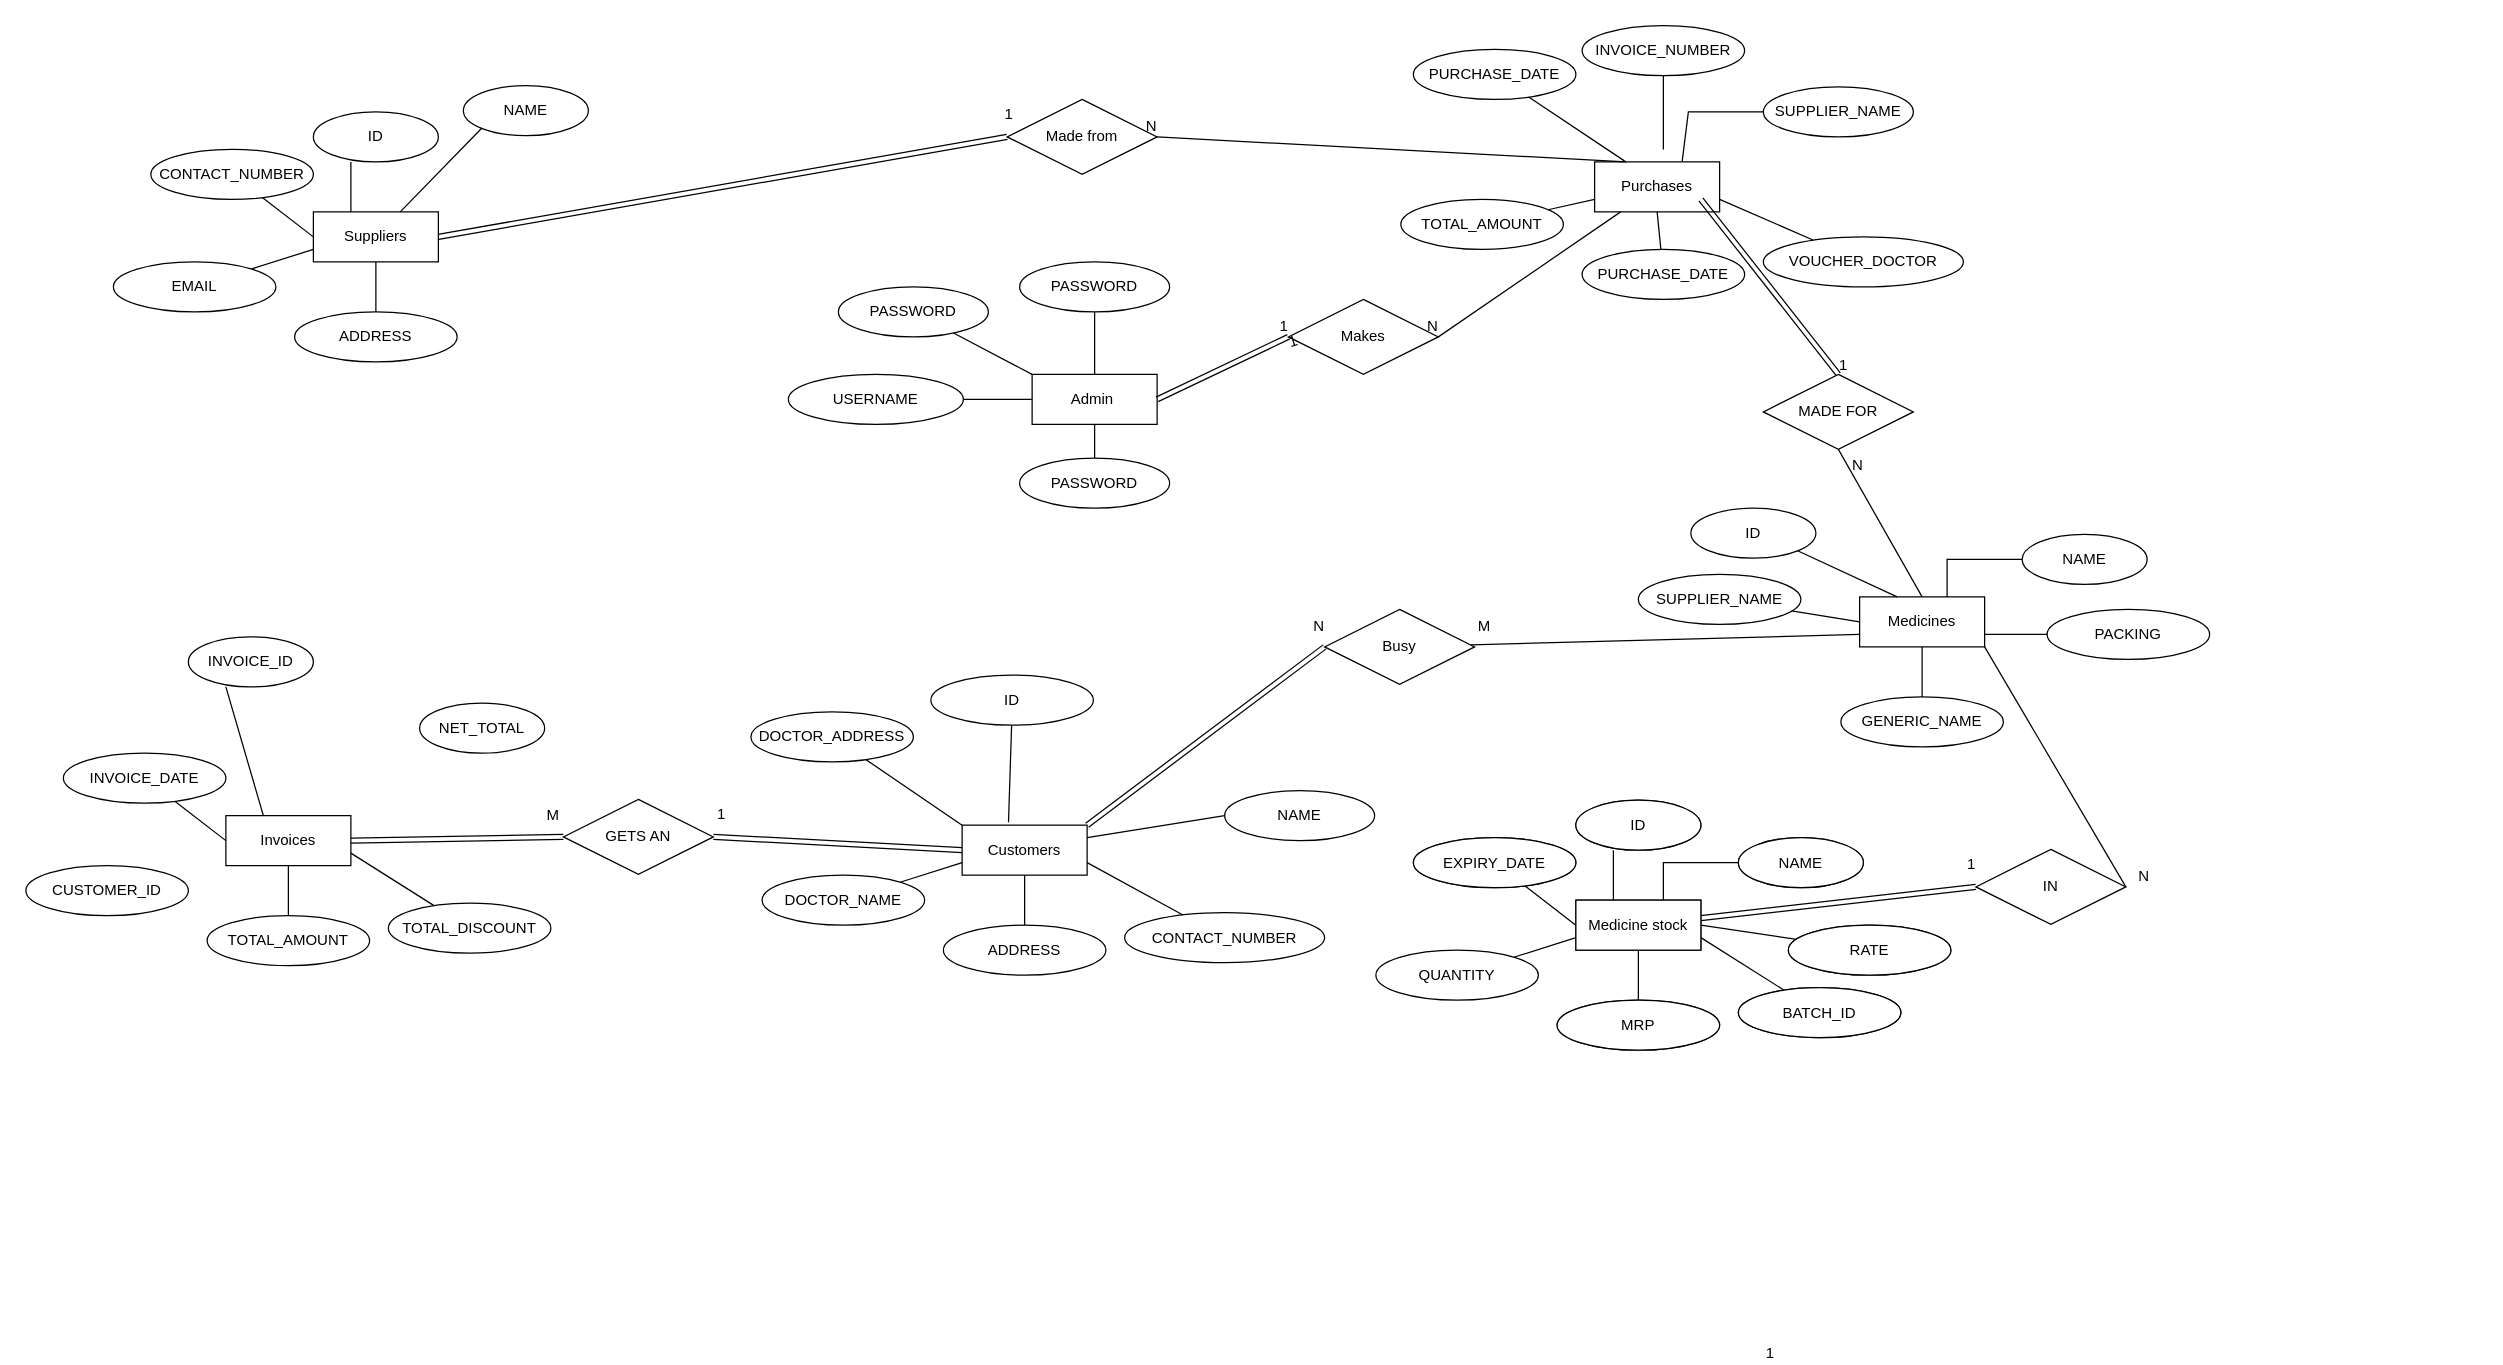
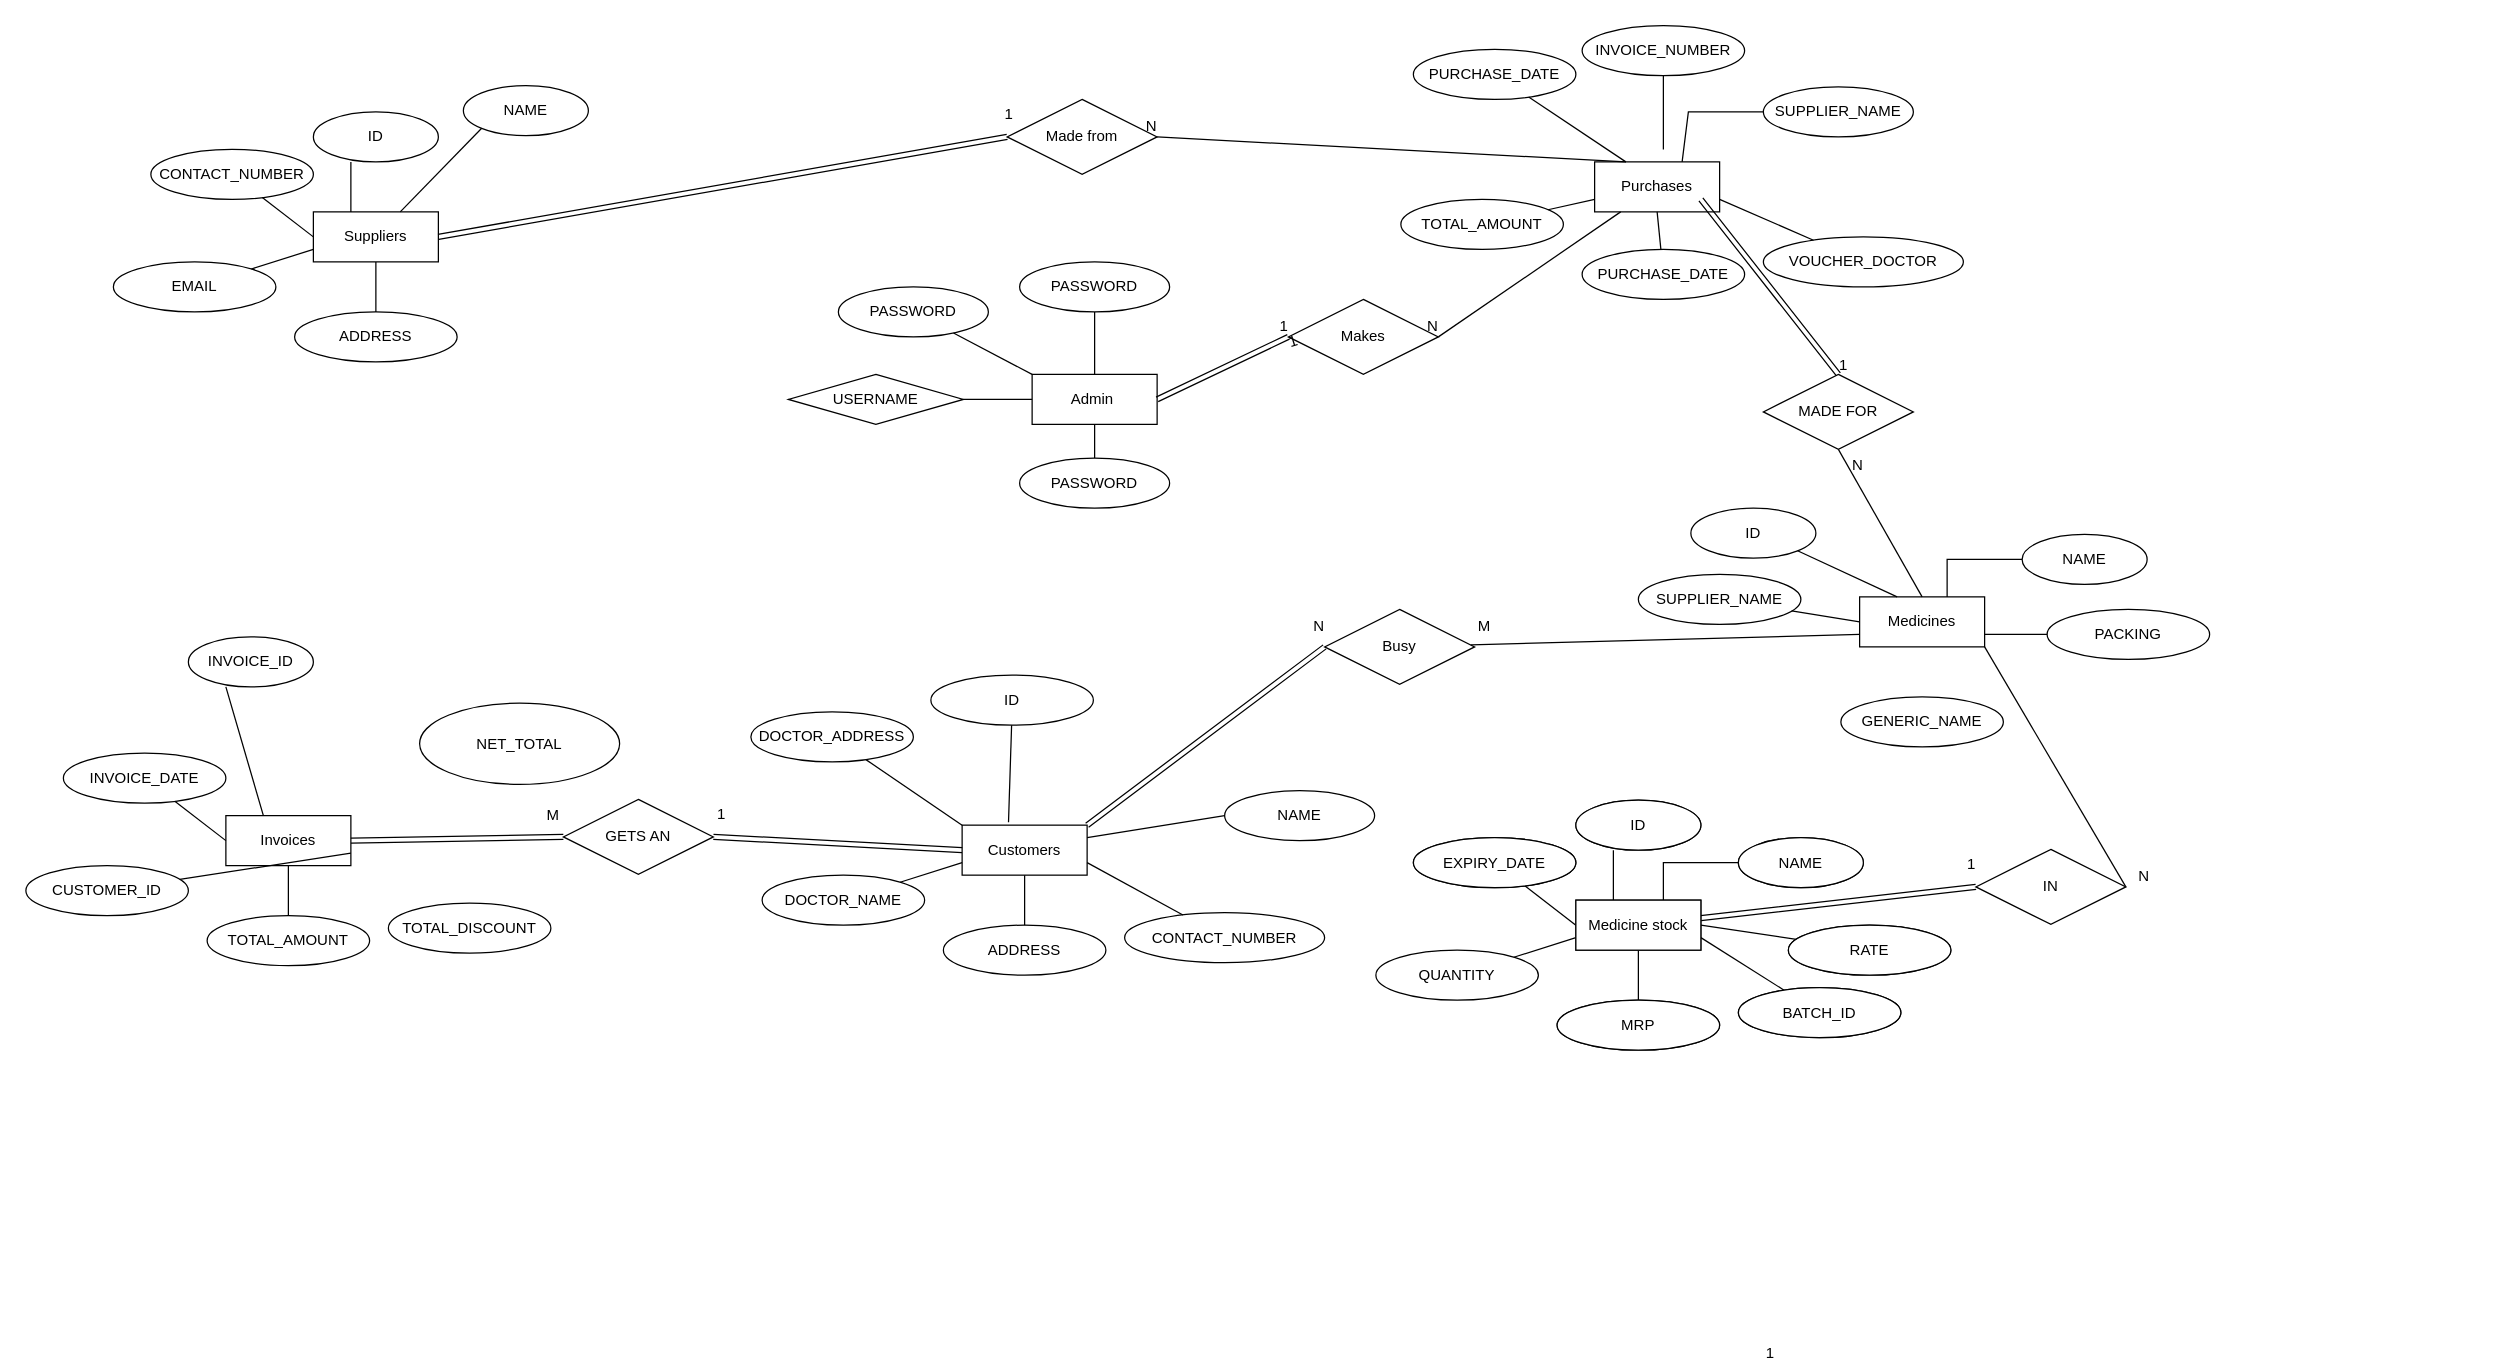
(876, 399) -> (876, 399)
(1922, 672) -> none
(482, 728) -> (519, 744)
(392, 879) -> (266, 866)
